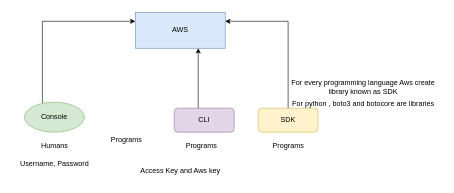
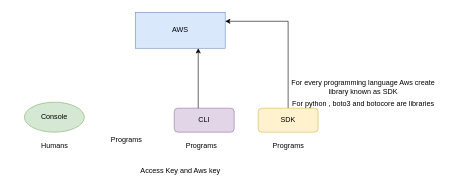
(42, 61) -> none
(54, 164) -> none
